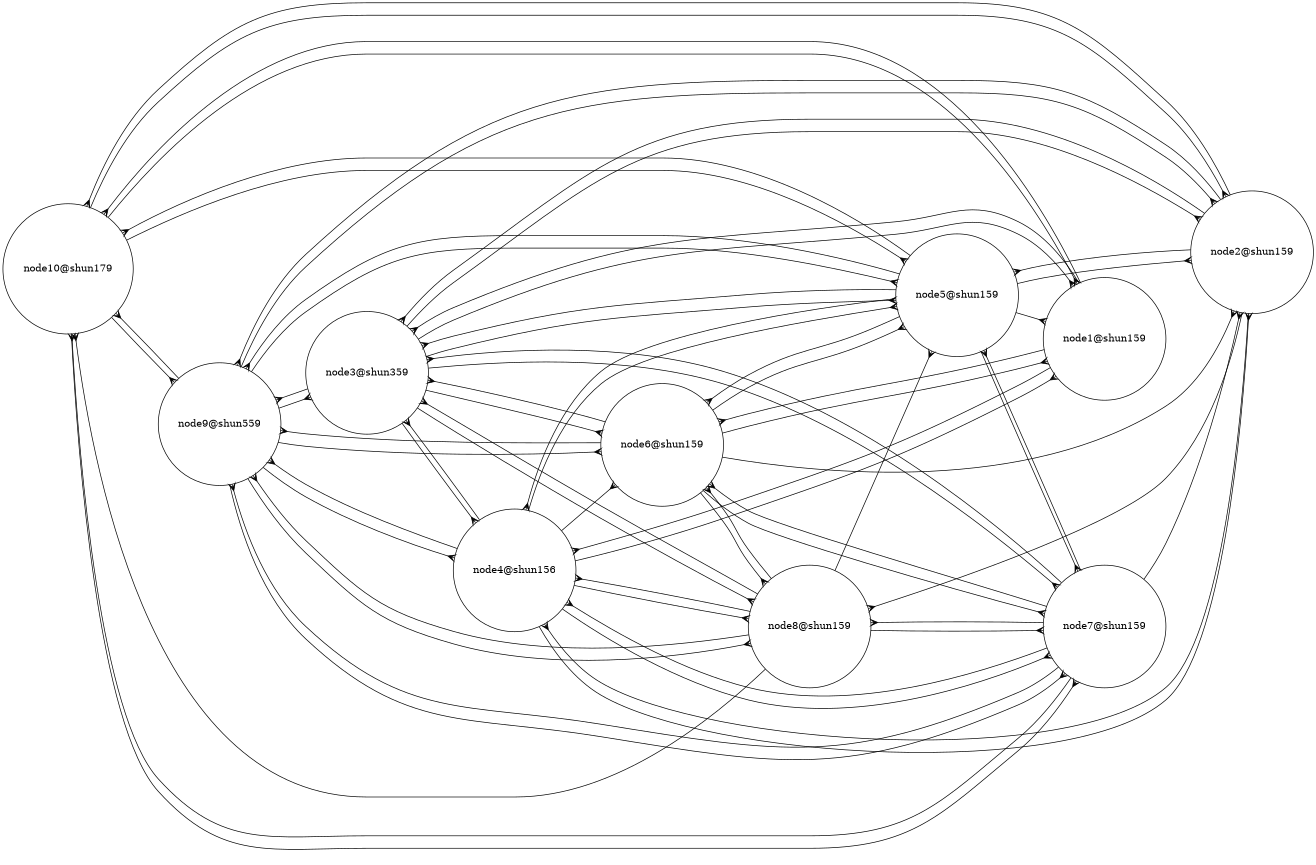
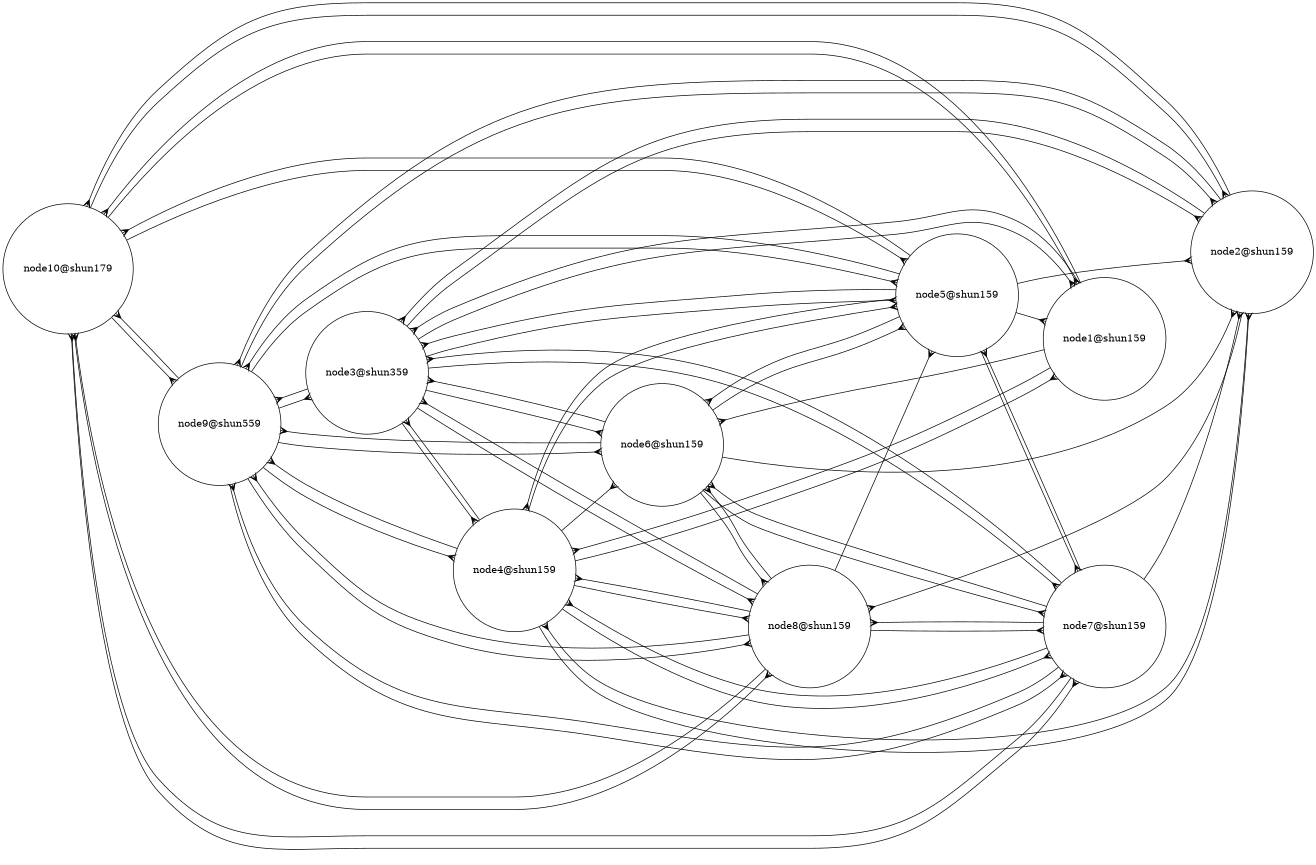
(1105, 256) -> none
(881, 397) -> none
(515, 570) -> (515, 570)
none -> (286, 790)
